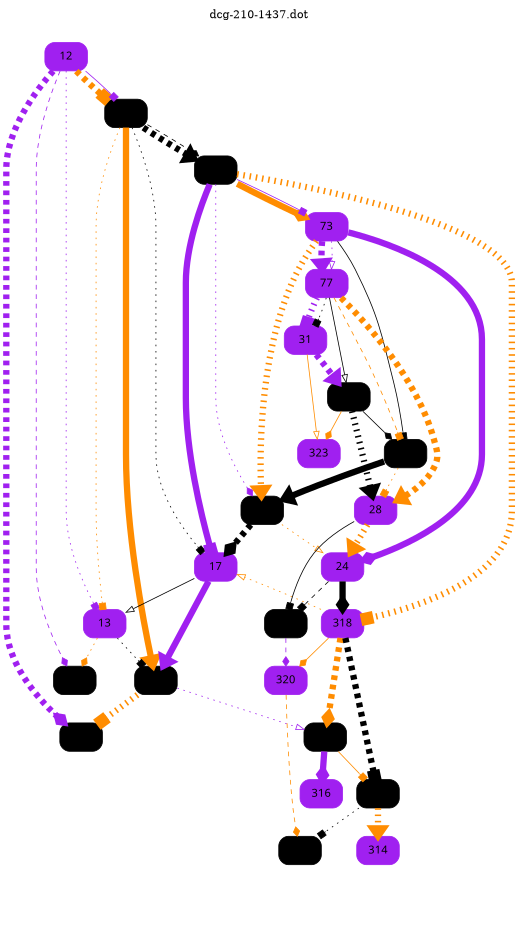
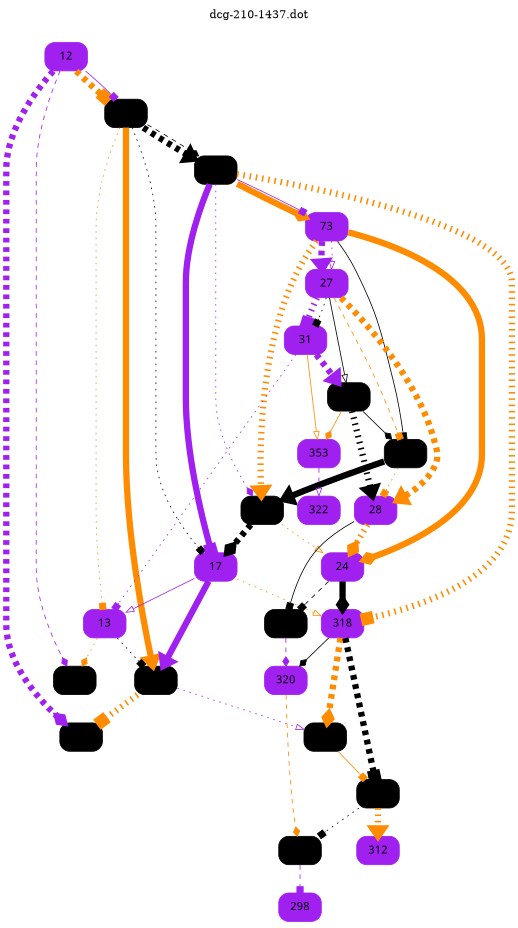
(327, 284) -> (327, 284)
(66, 339) -> (207, 479)
(482, 385) -> (482, 385)
(319, 454) -> (319, 454)
none -> (319, 510)
(361, 535) -> (361, 535)
(283, 593) -> (276, 596)
(164, 594) -> (164, 594)
(318, 649) -> (318, 649)
(321, 794) -> none
(378, 851) -> (378, 851)
none -> (300, 907)
